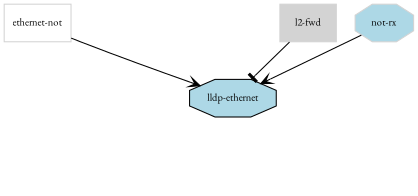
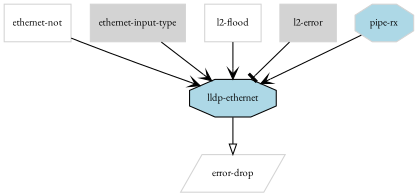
none -> (138, 23)
none -> (233, 23)
(308, 23) -> (308, 23)
(384, 23) -> (384, 23)
none -> (233, 173)
